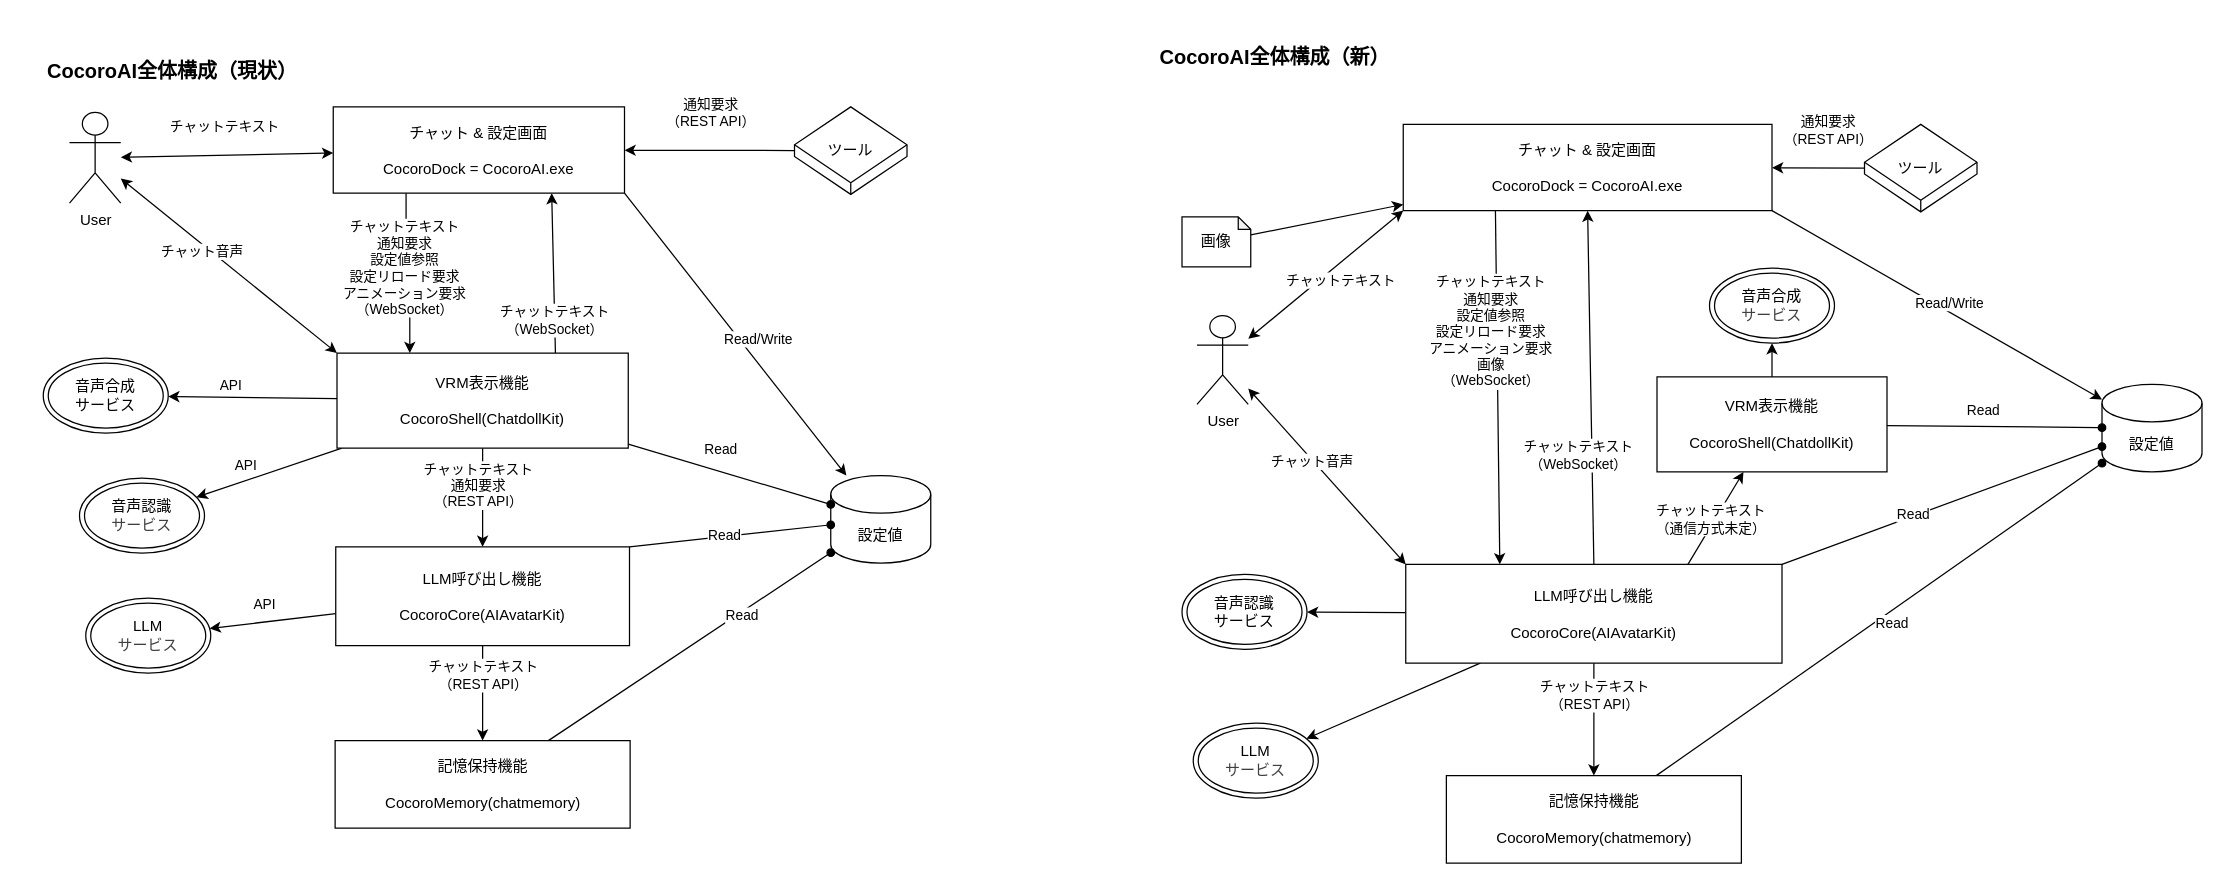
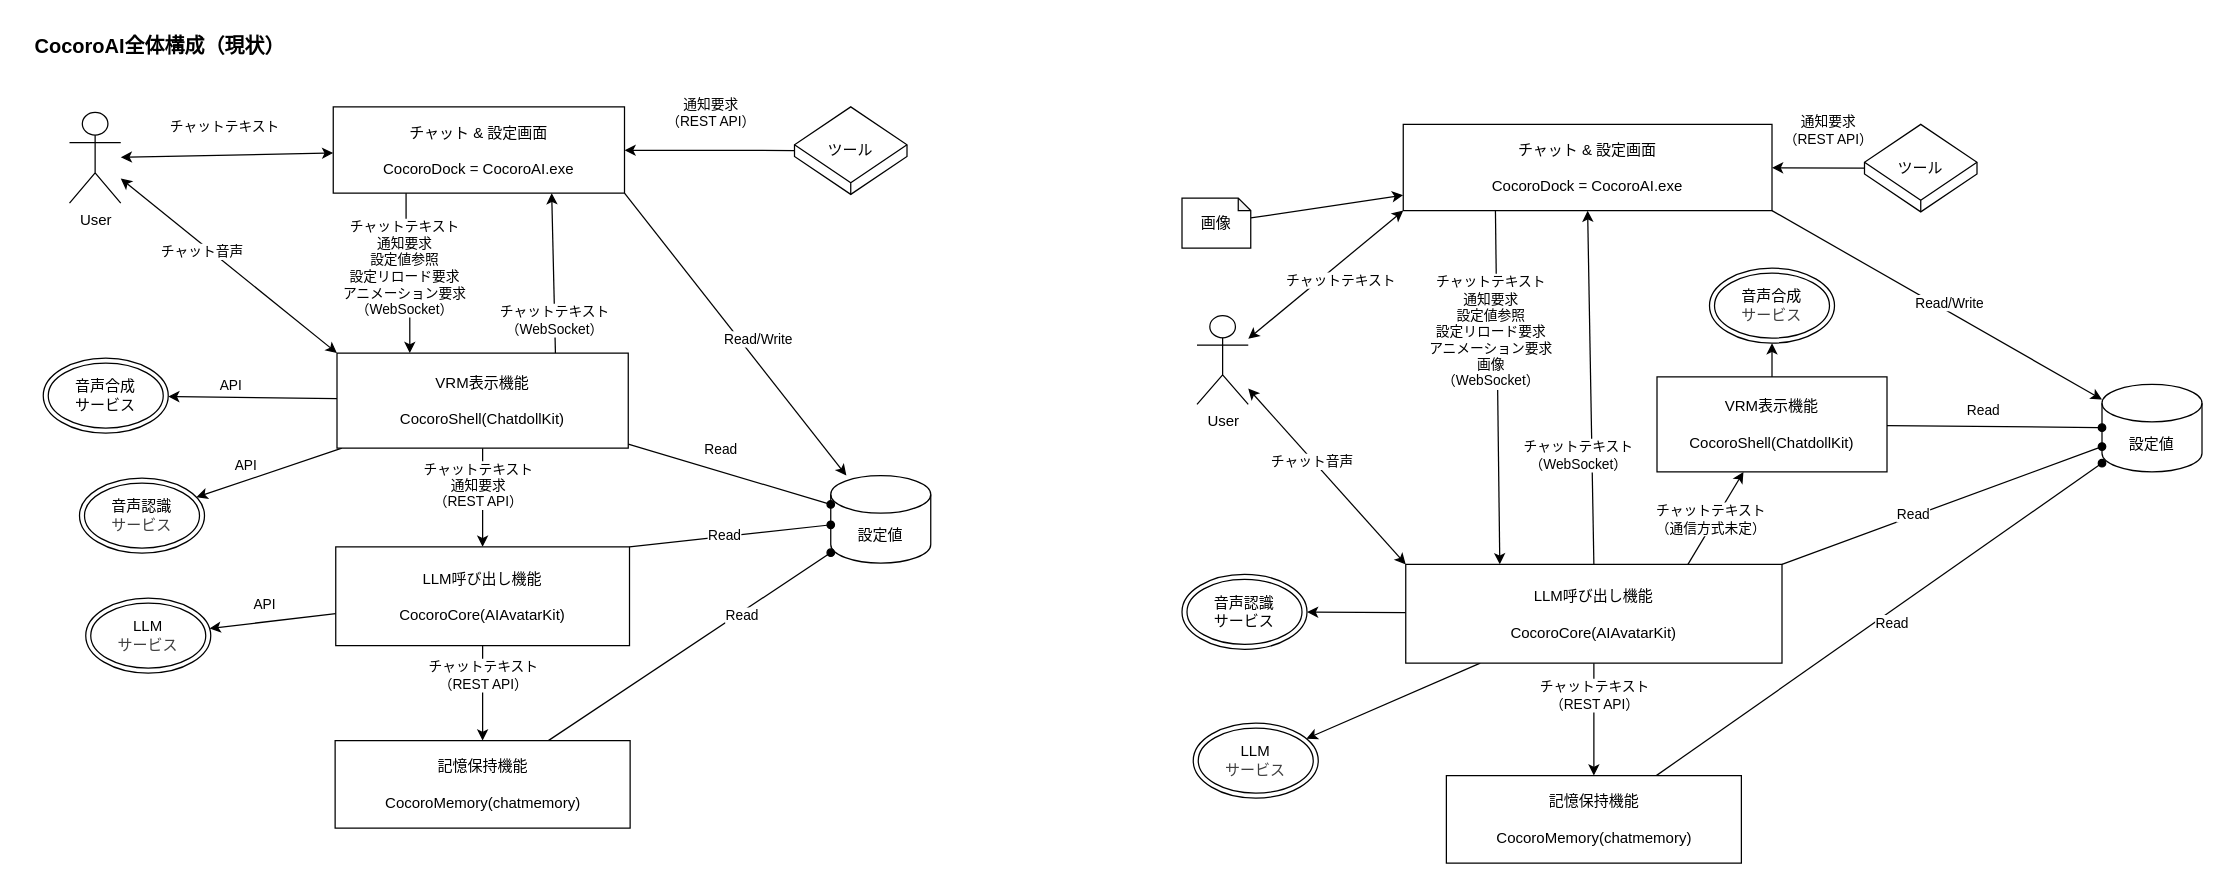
(1274, 56) -> none
(171, 70) -> (159, 45)
(1216, 242) -> (1216, 223)
